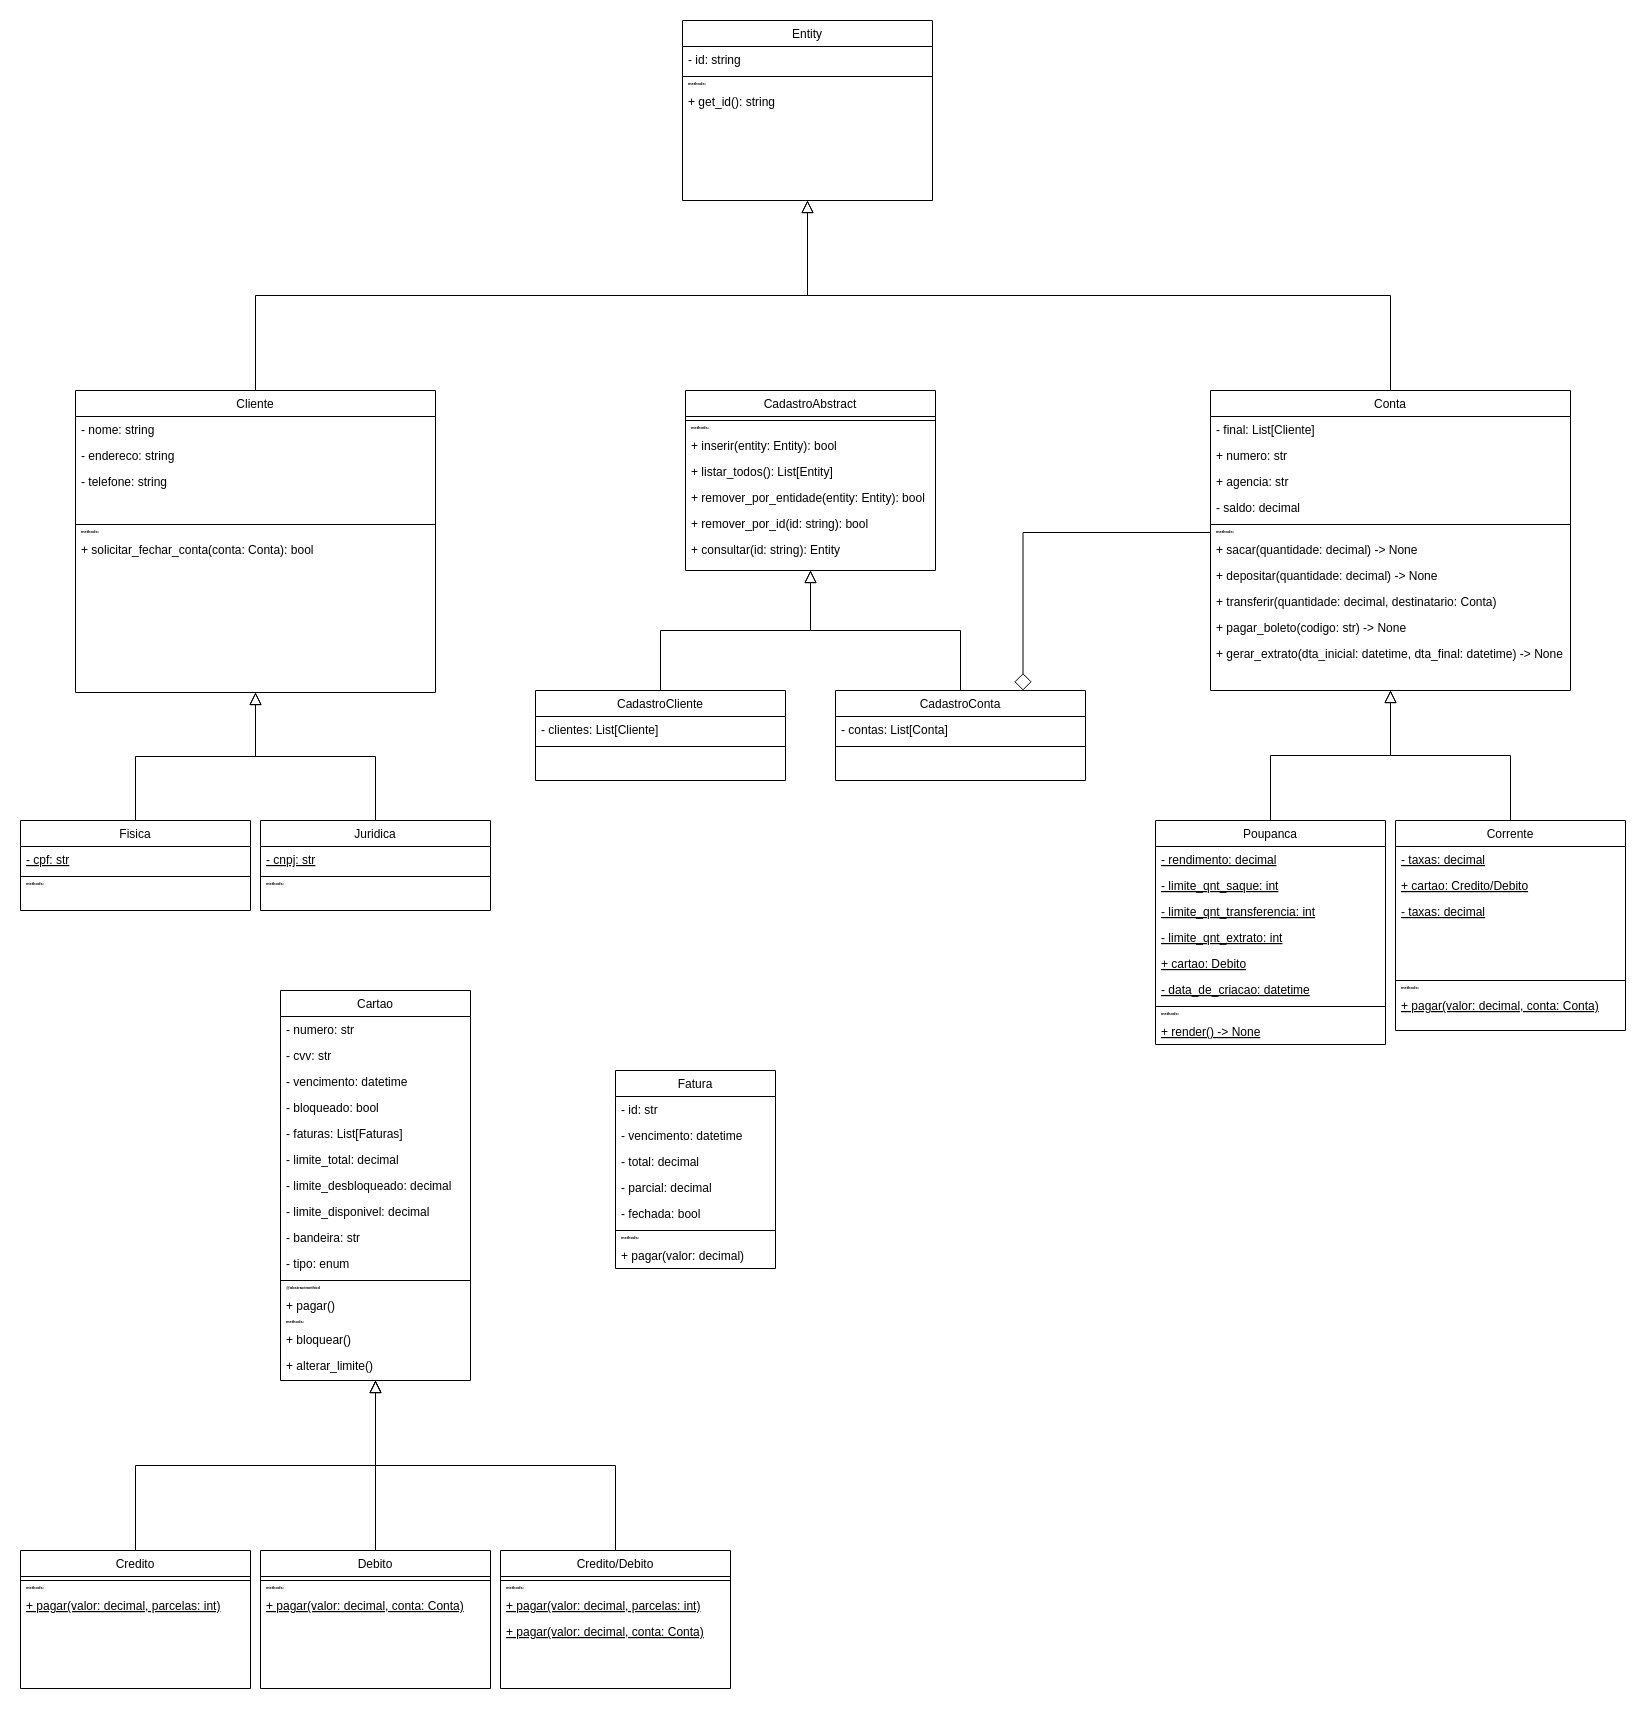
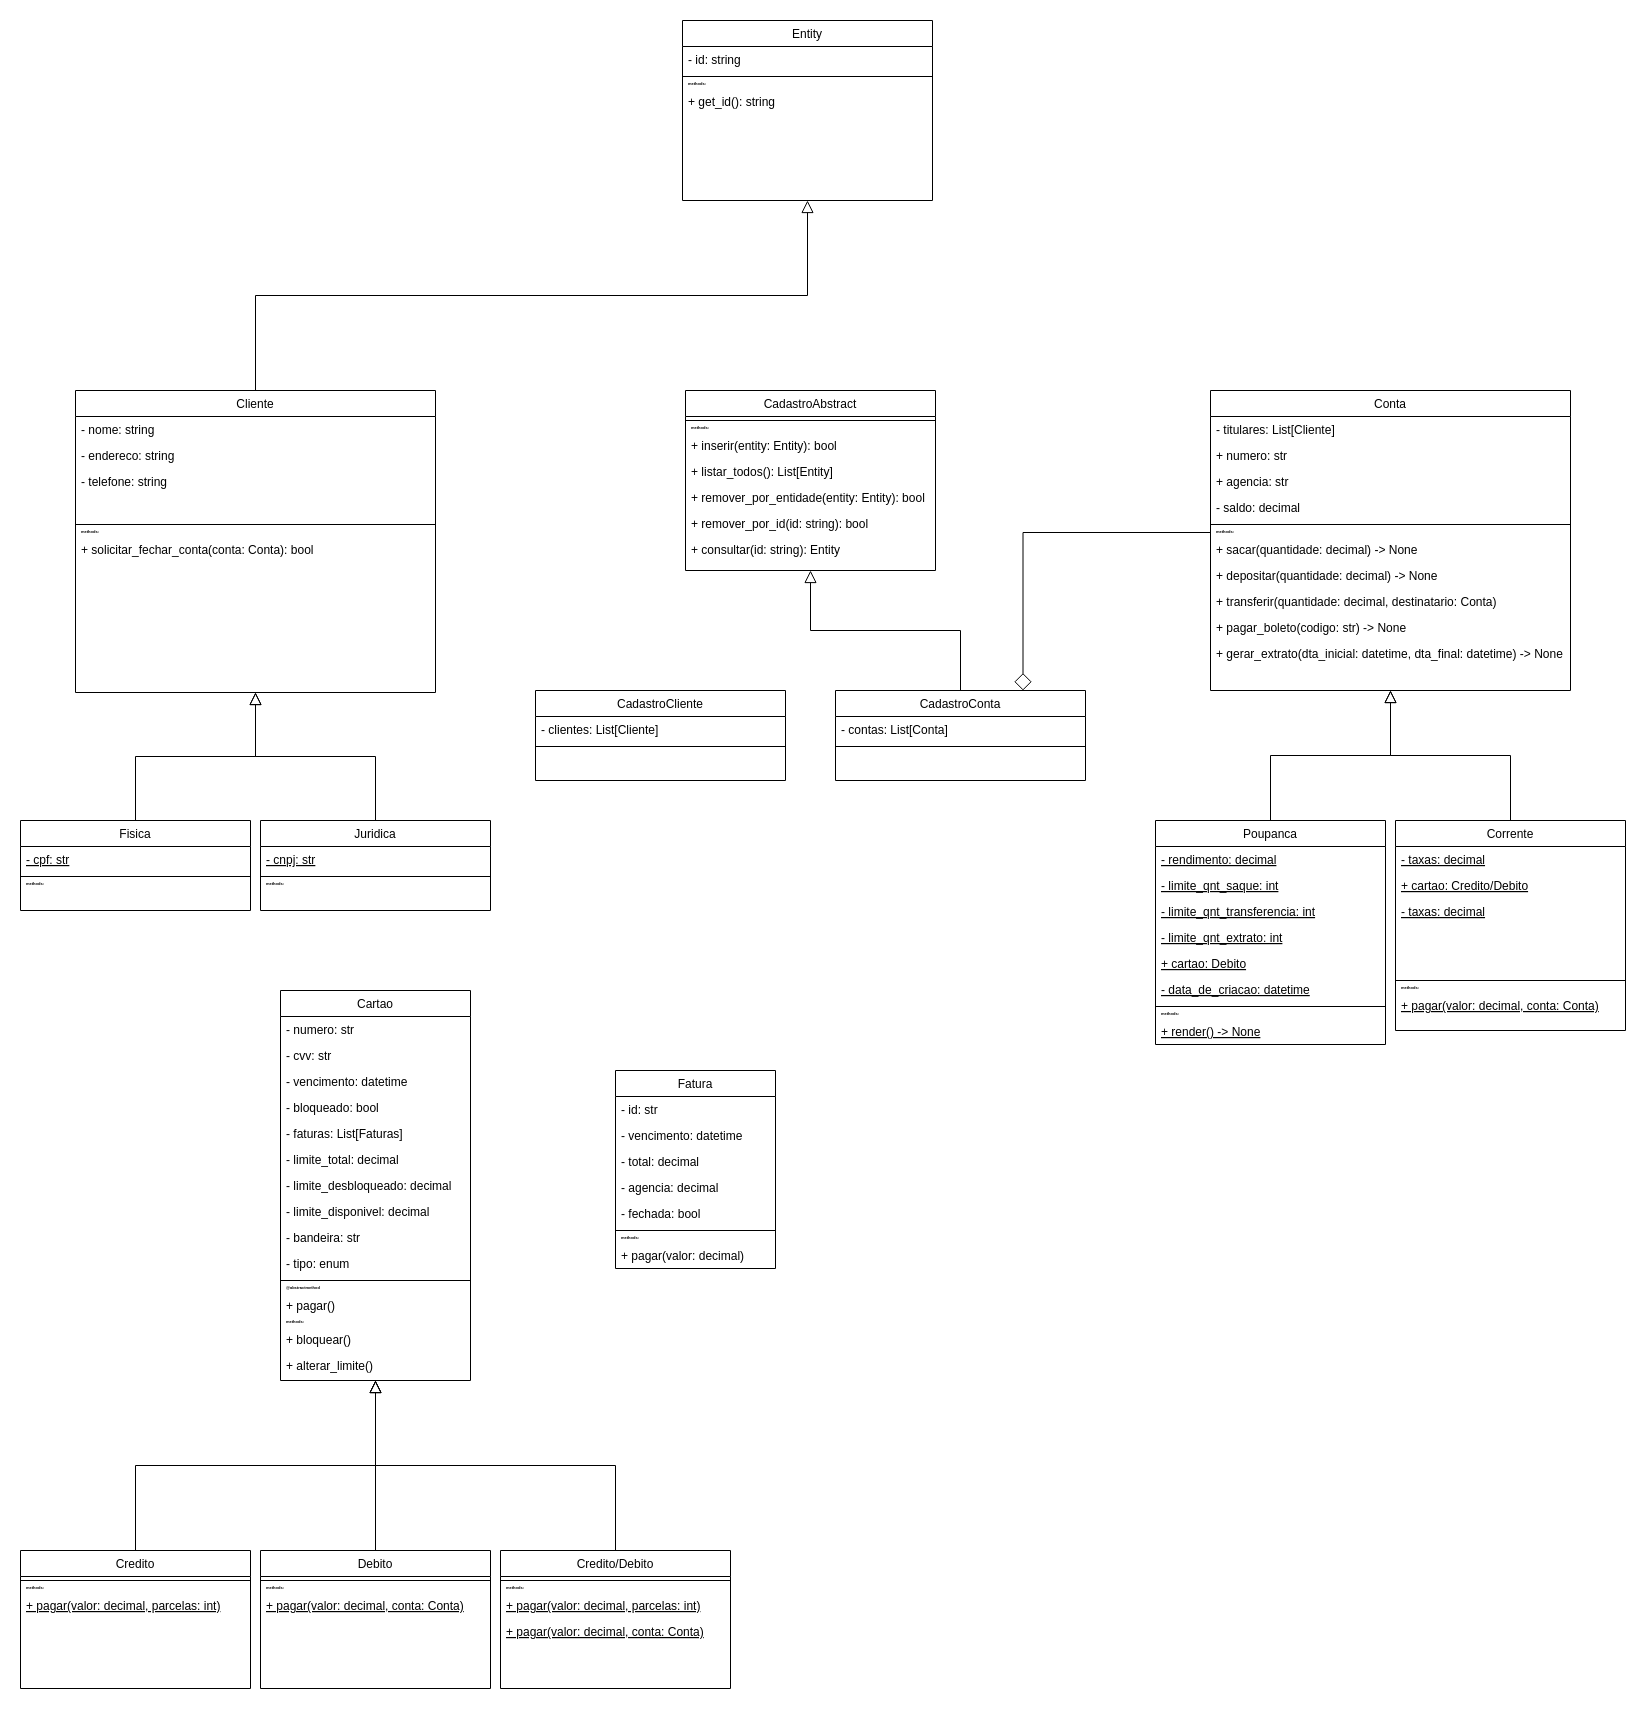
(1147, 296) -> none
(1277, 430) -> (1291, 430)
(705, 631) -> none
(671, 1188) -> (672, 1188)
